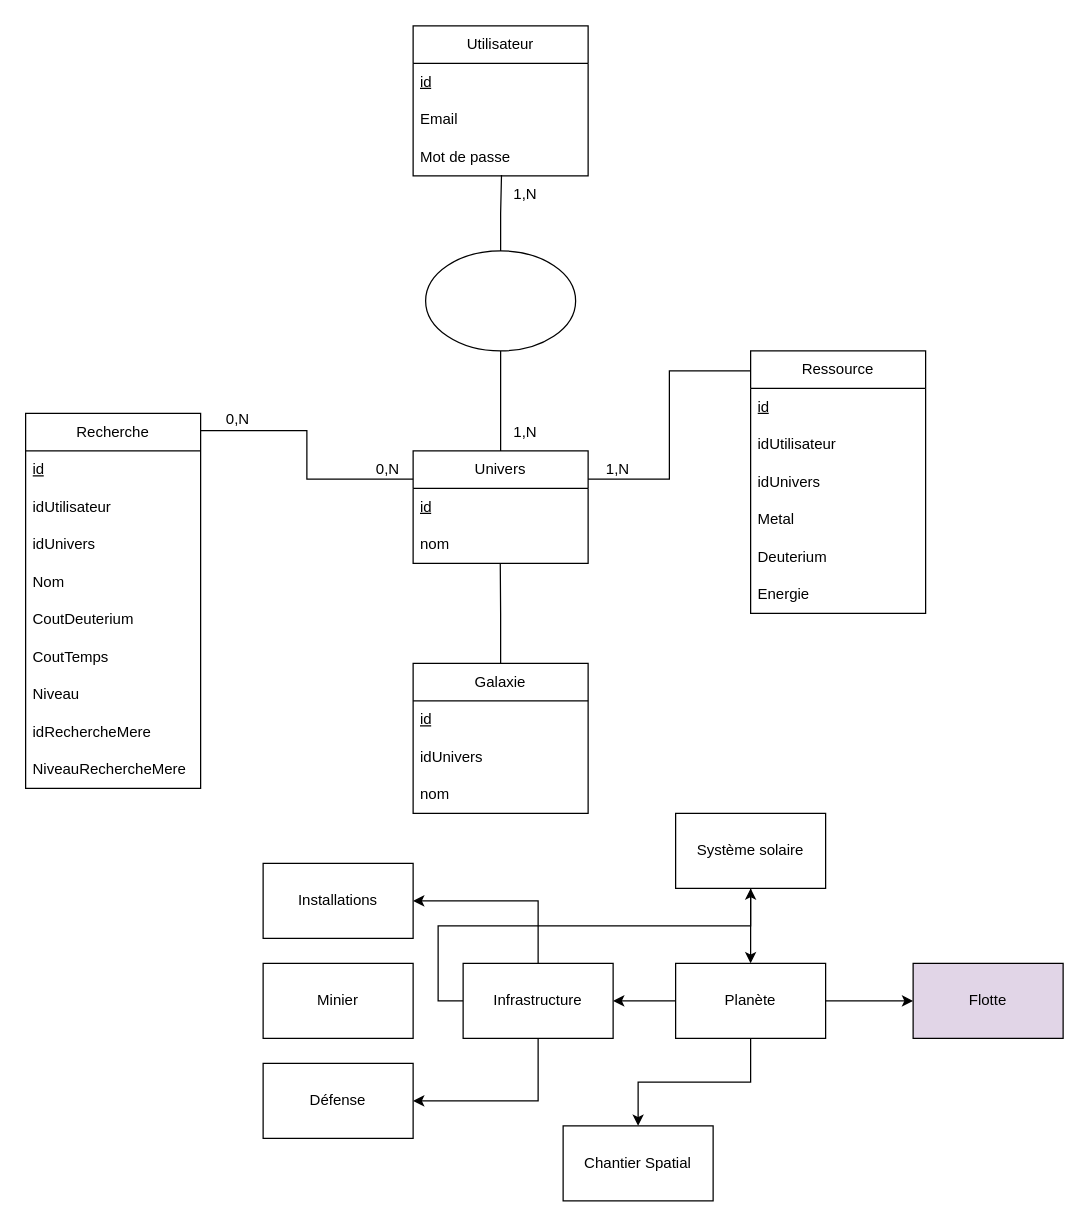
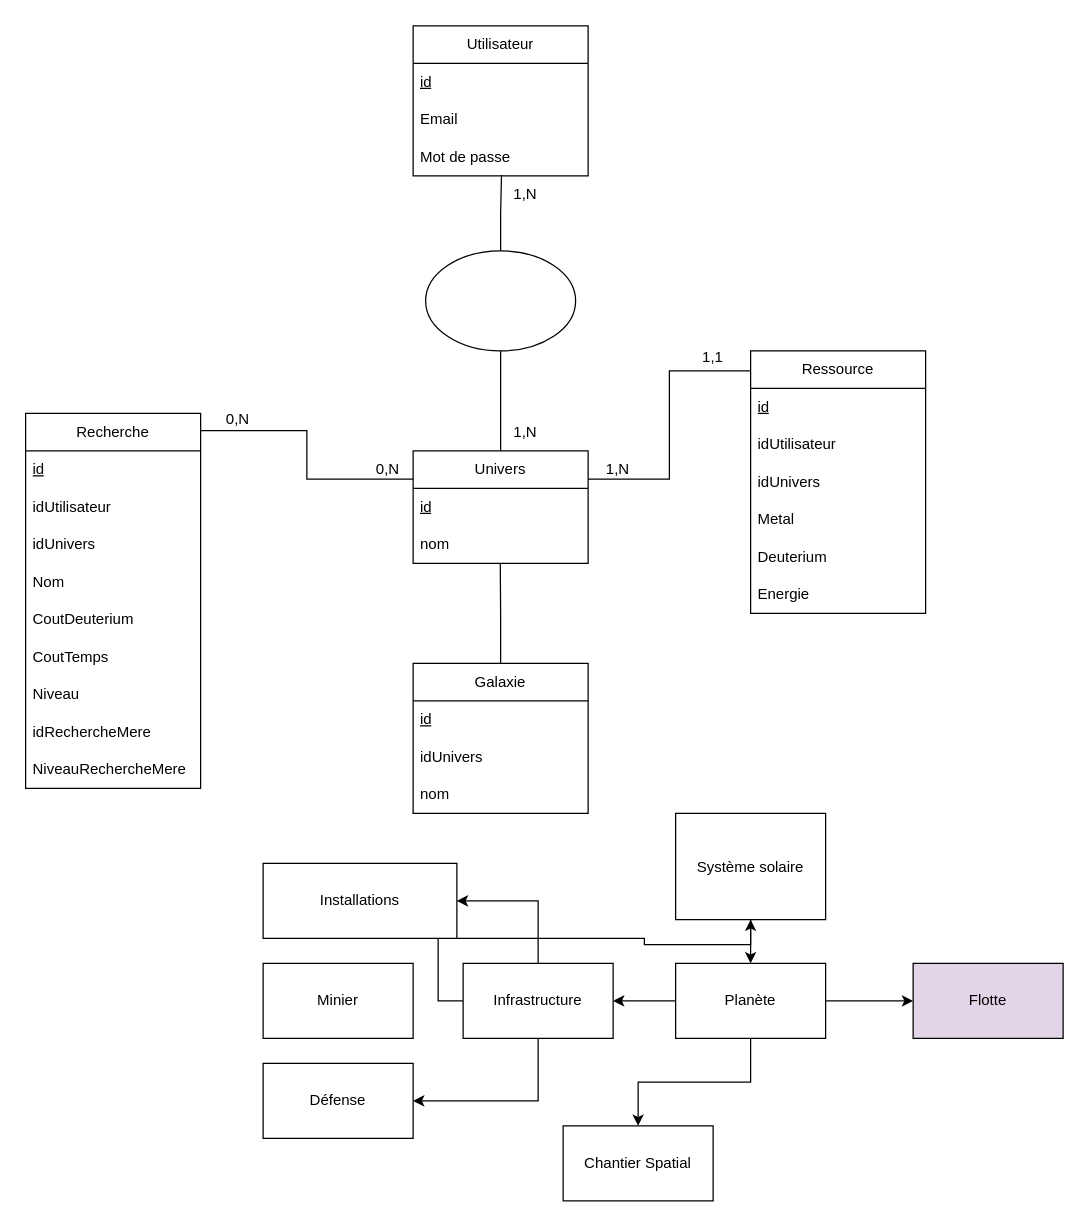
none -> (713, 357)
(751, 851) -> (751, 866)
(338, 901) -> (360, 901)
